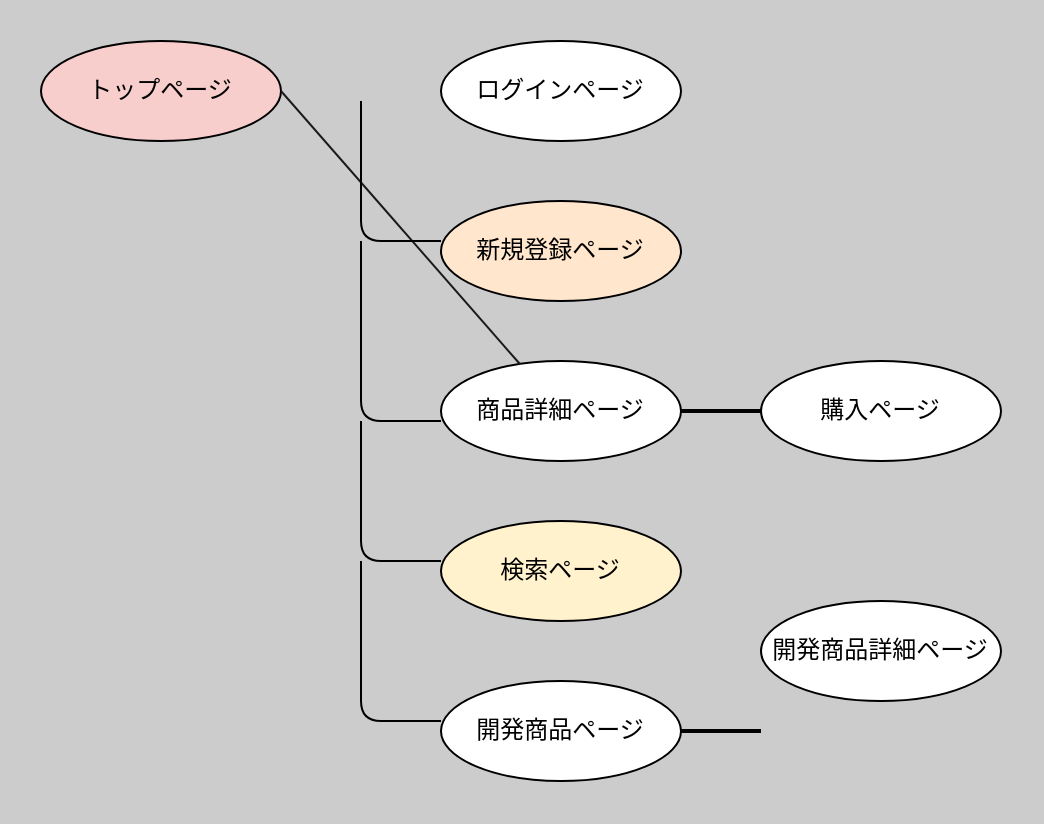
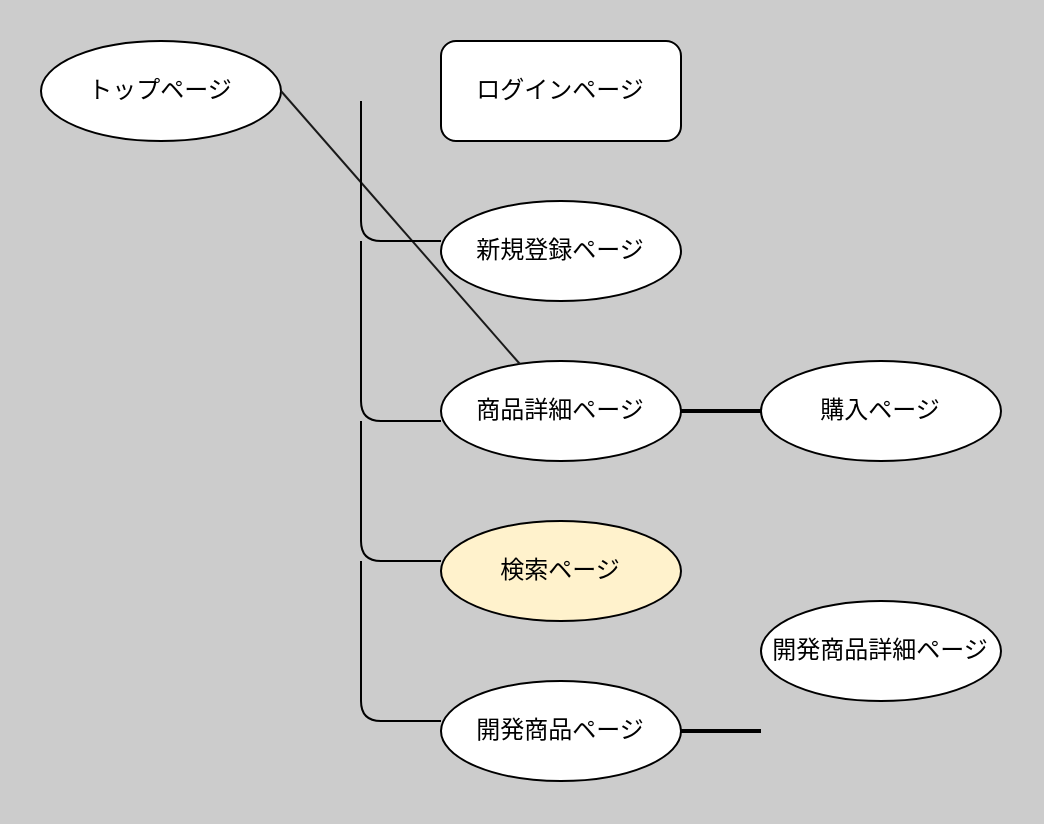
(161, 91) -> (161, 91)
(561, 91) -> (561, 91)
(561, 251) -> (561, 251)
